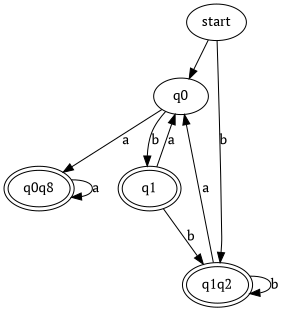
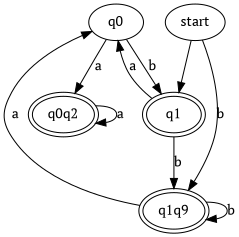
(201, 55) -> (186, 61)
(39, 189) -> (63, 115)
(218, 285) -> (174, 211)
